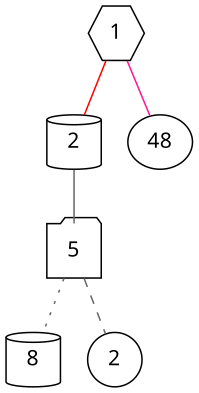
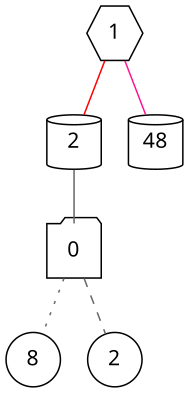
(160, 142) -> (156, 142)
(74, 251) -> (74, 251)
(33, 360) -> (33, 360)
